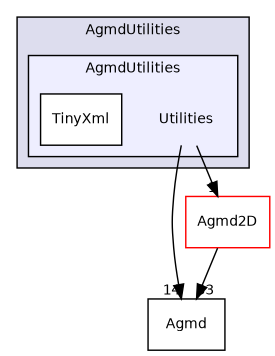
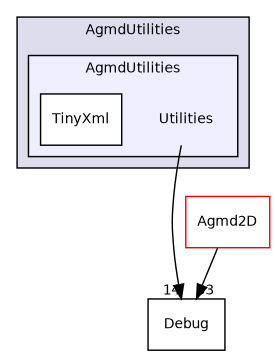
(204, 164) -> none
(186, 325) -> (186, 325)
